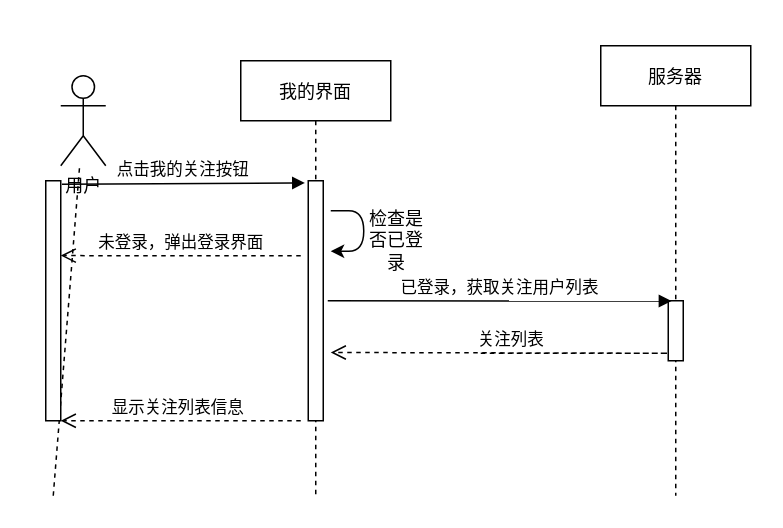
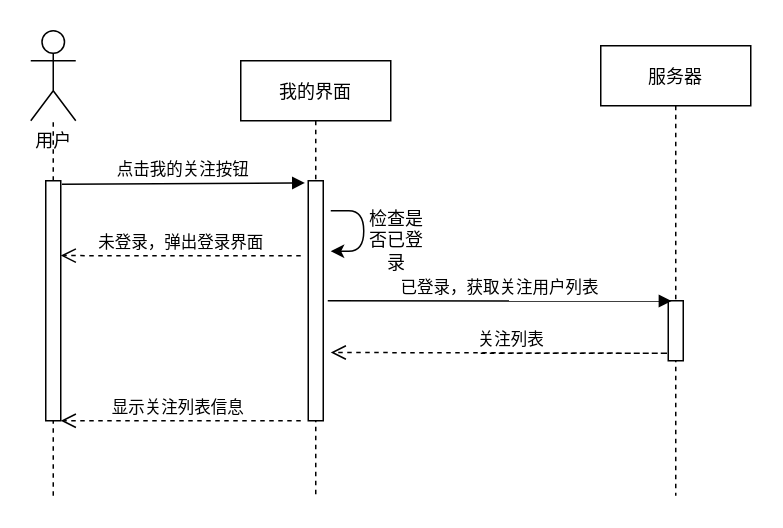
(83, 121) -> (53, 76)
